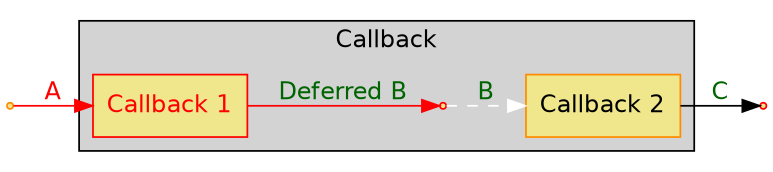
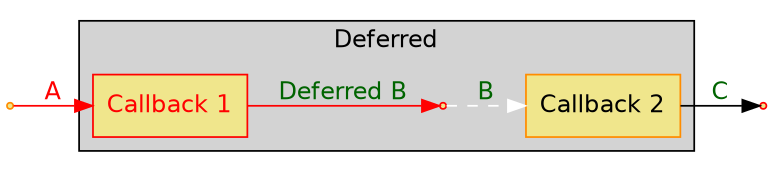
(387, 41) -> (387, 41)
